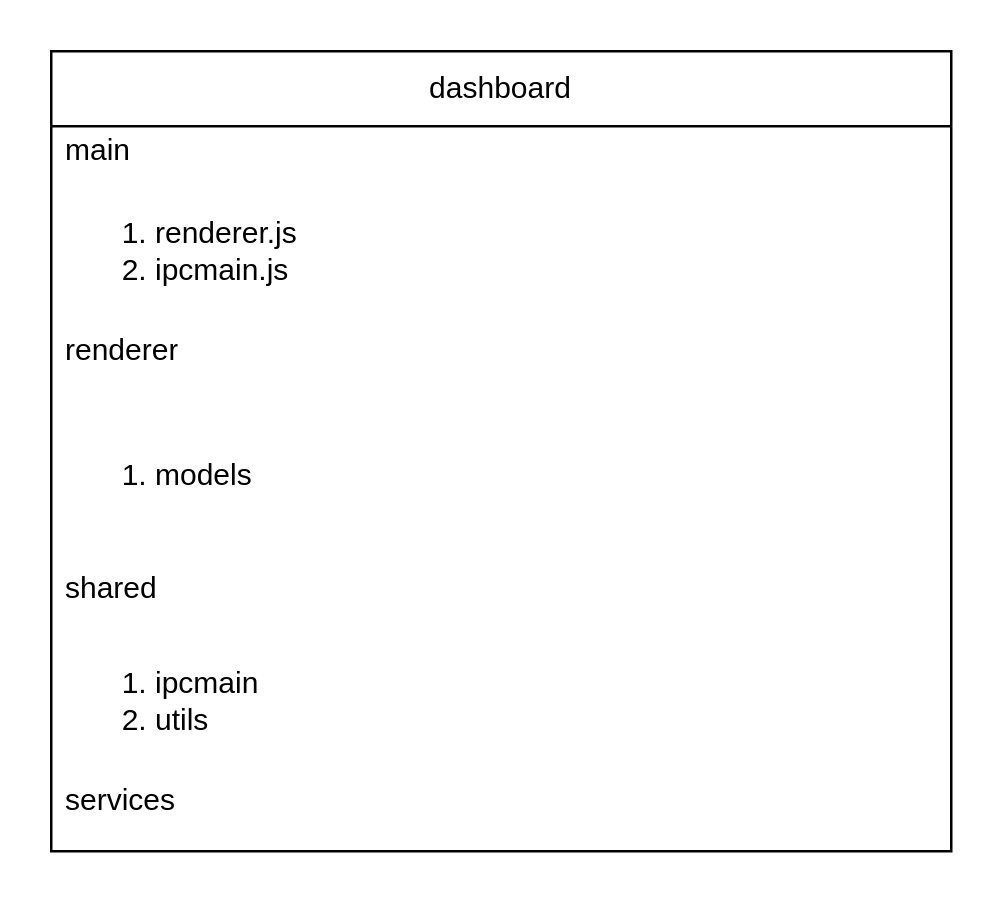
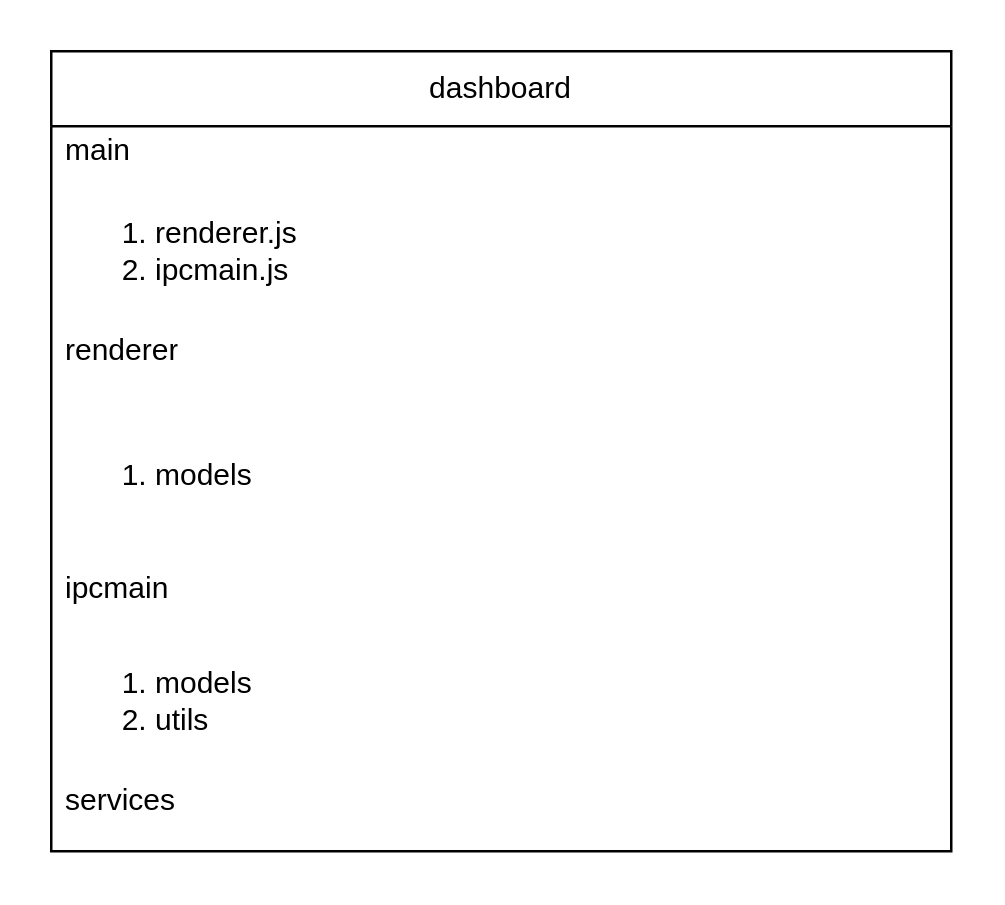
(117, 589) -> (117, 589)
(107, 701) -> (103, 701)
